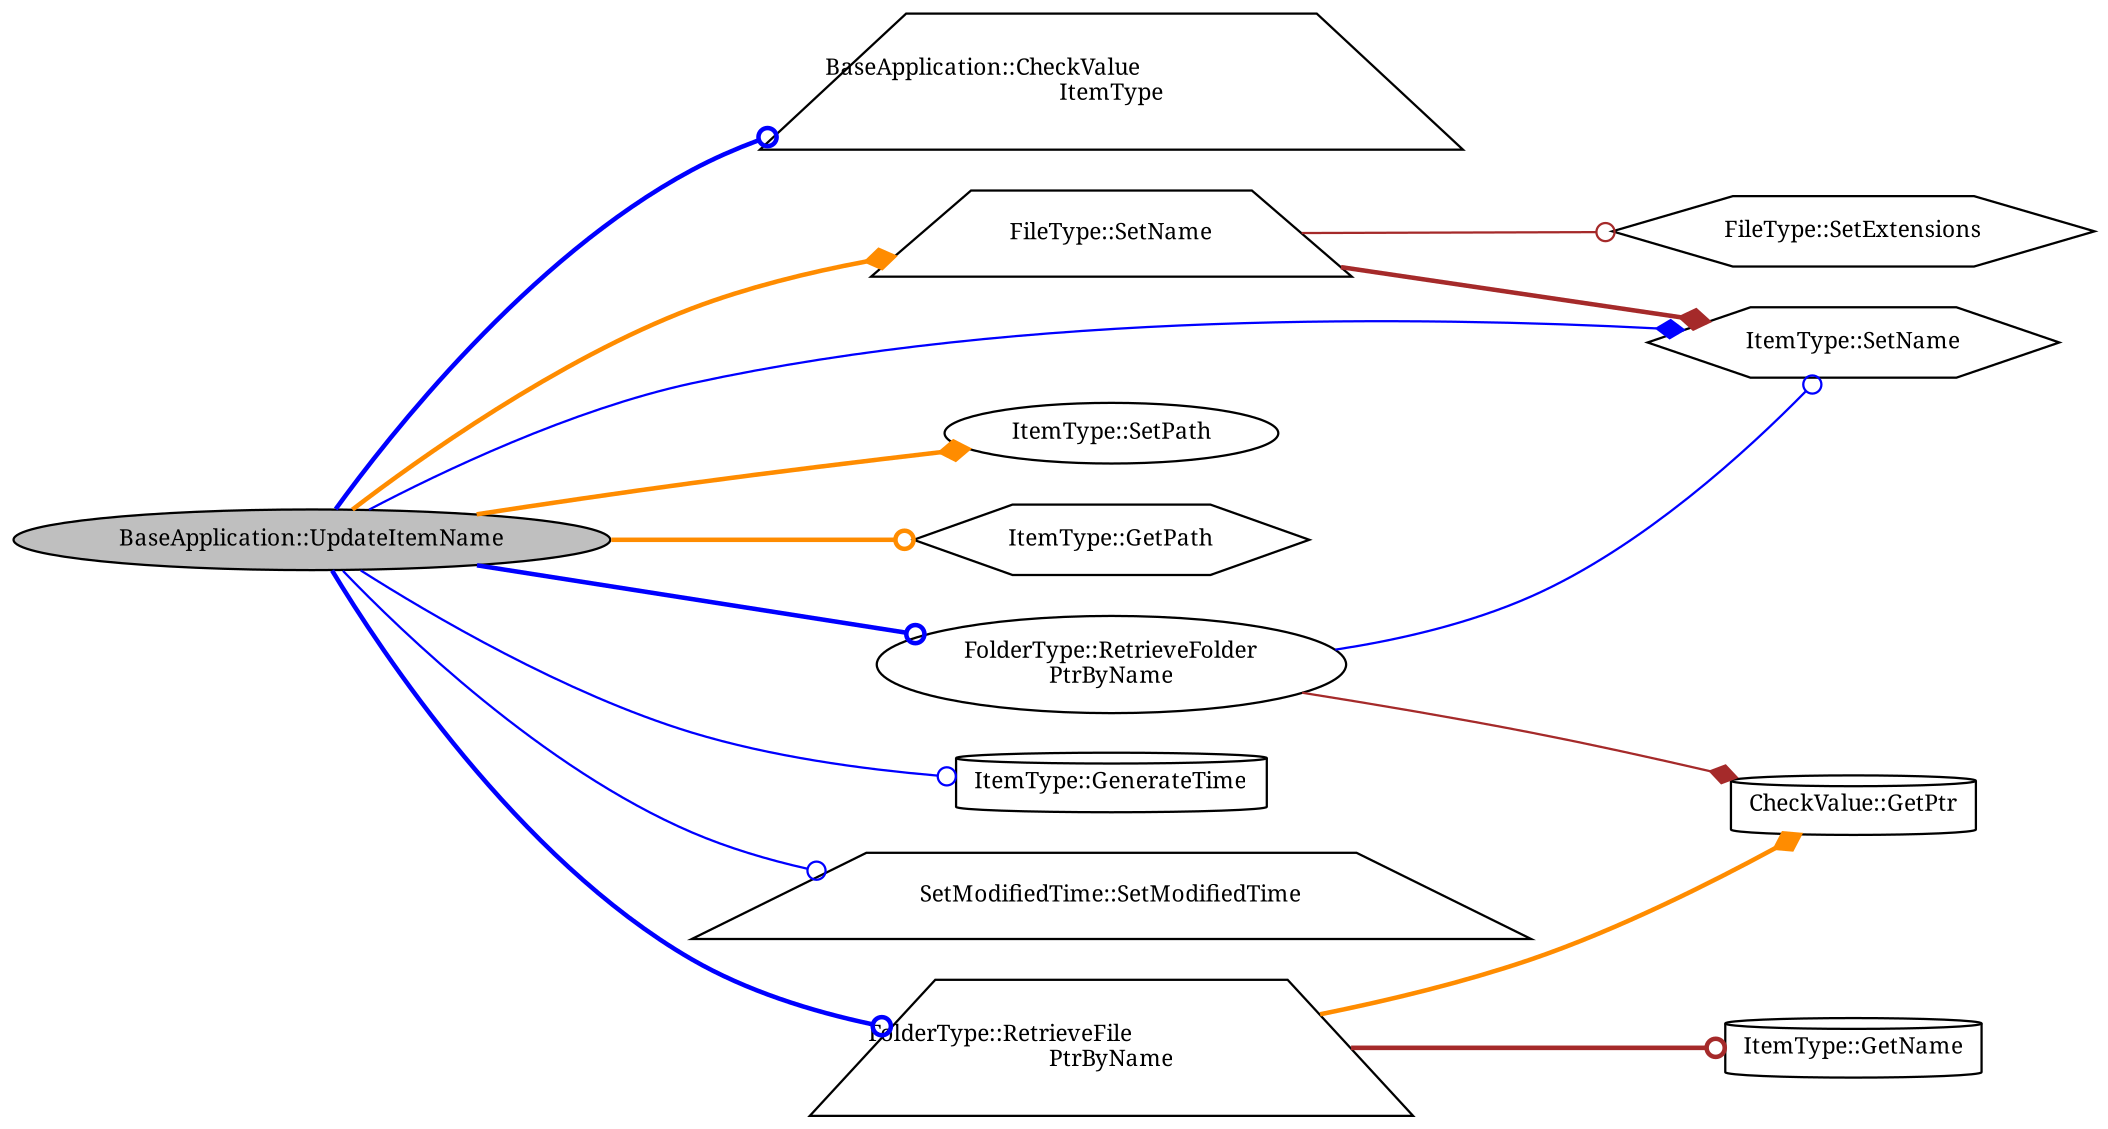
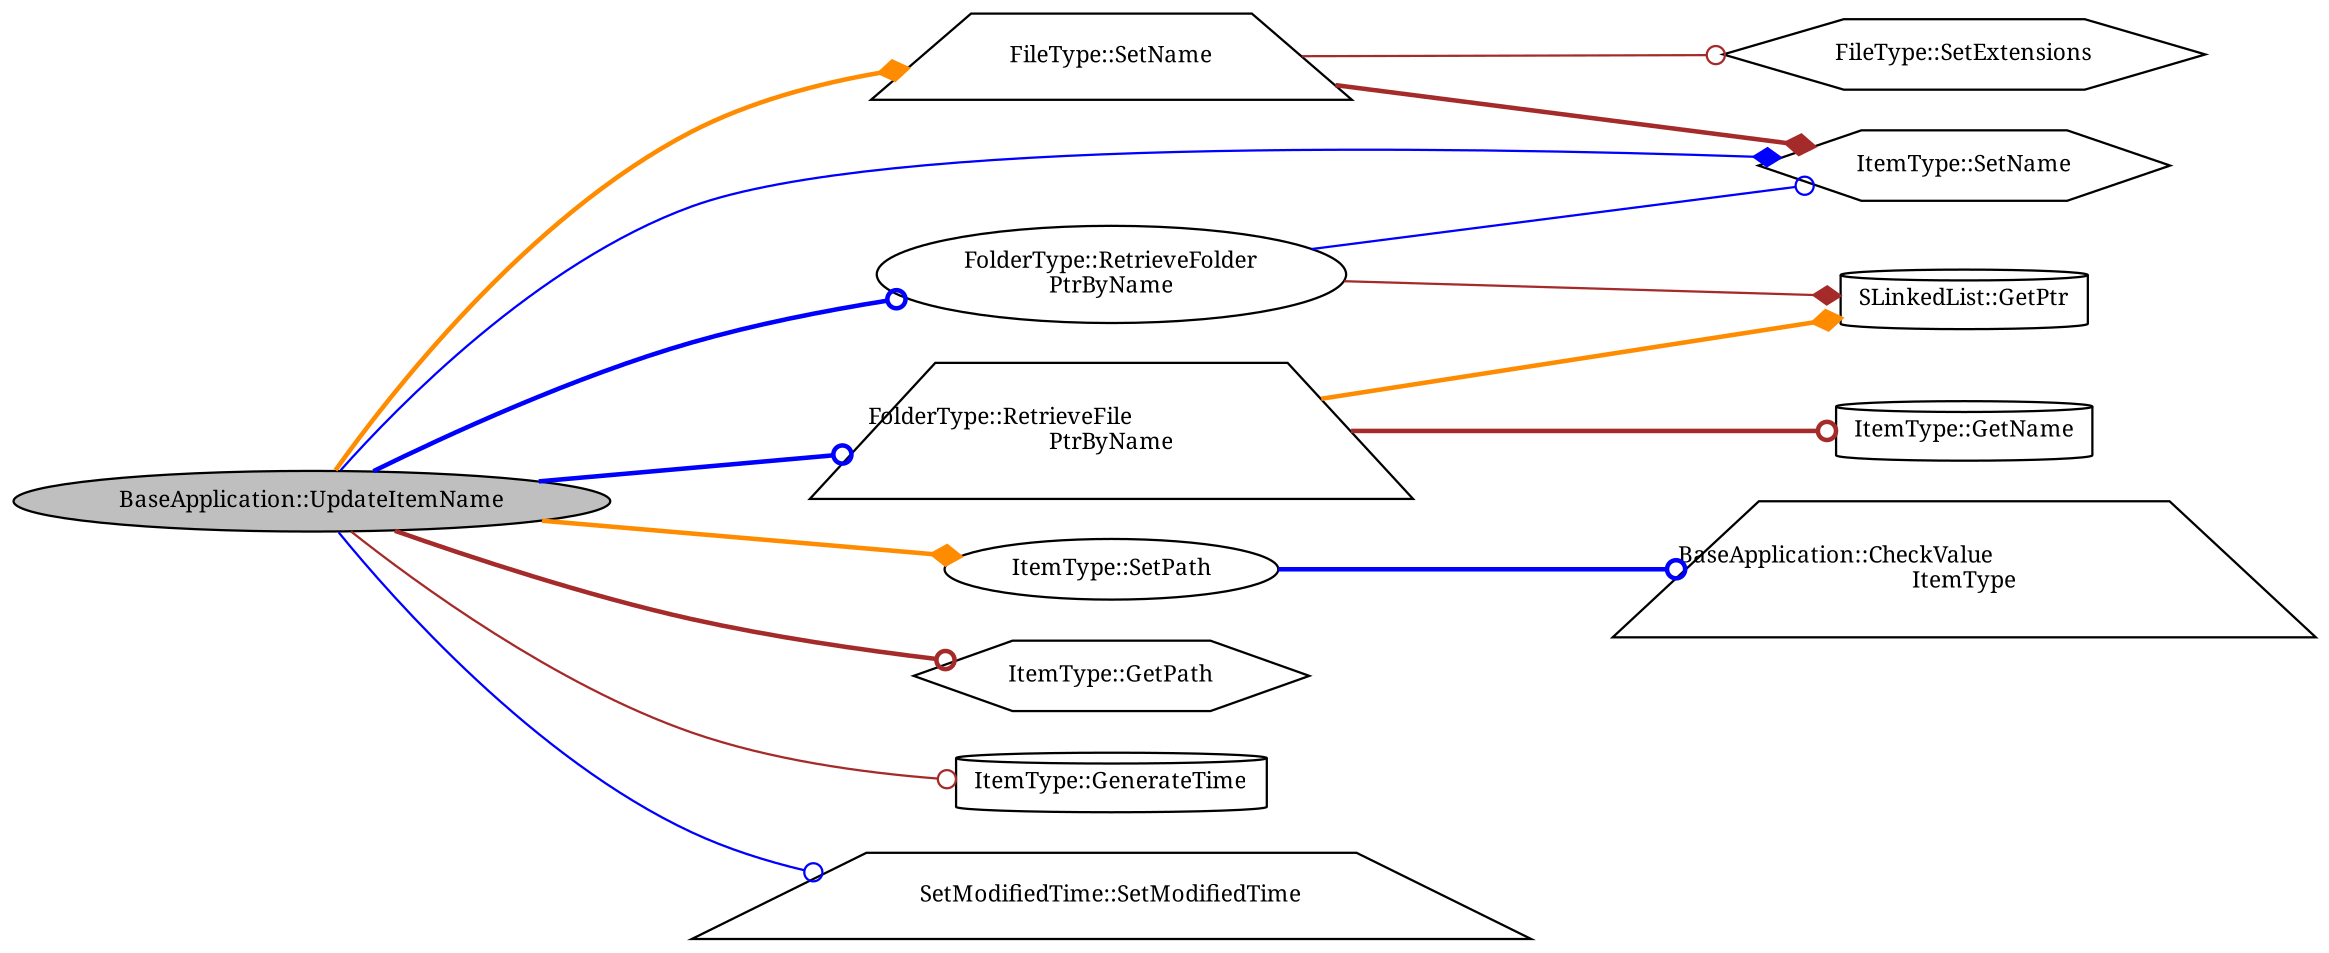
(523, 296) -> (1473, 569)
(753, 540) -> (661, 612)
(635, 713) -> (624, 705)
(1853, 805) -> (1964, 299)
